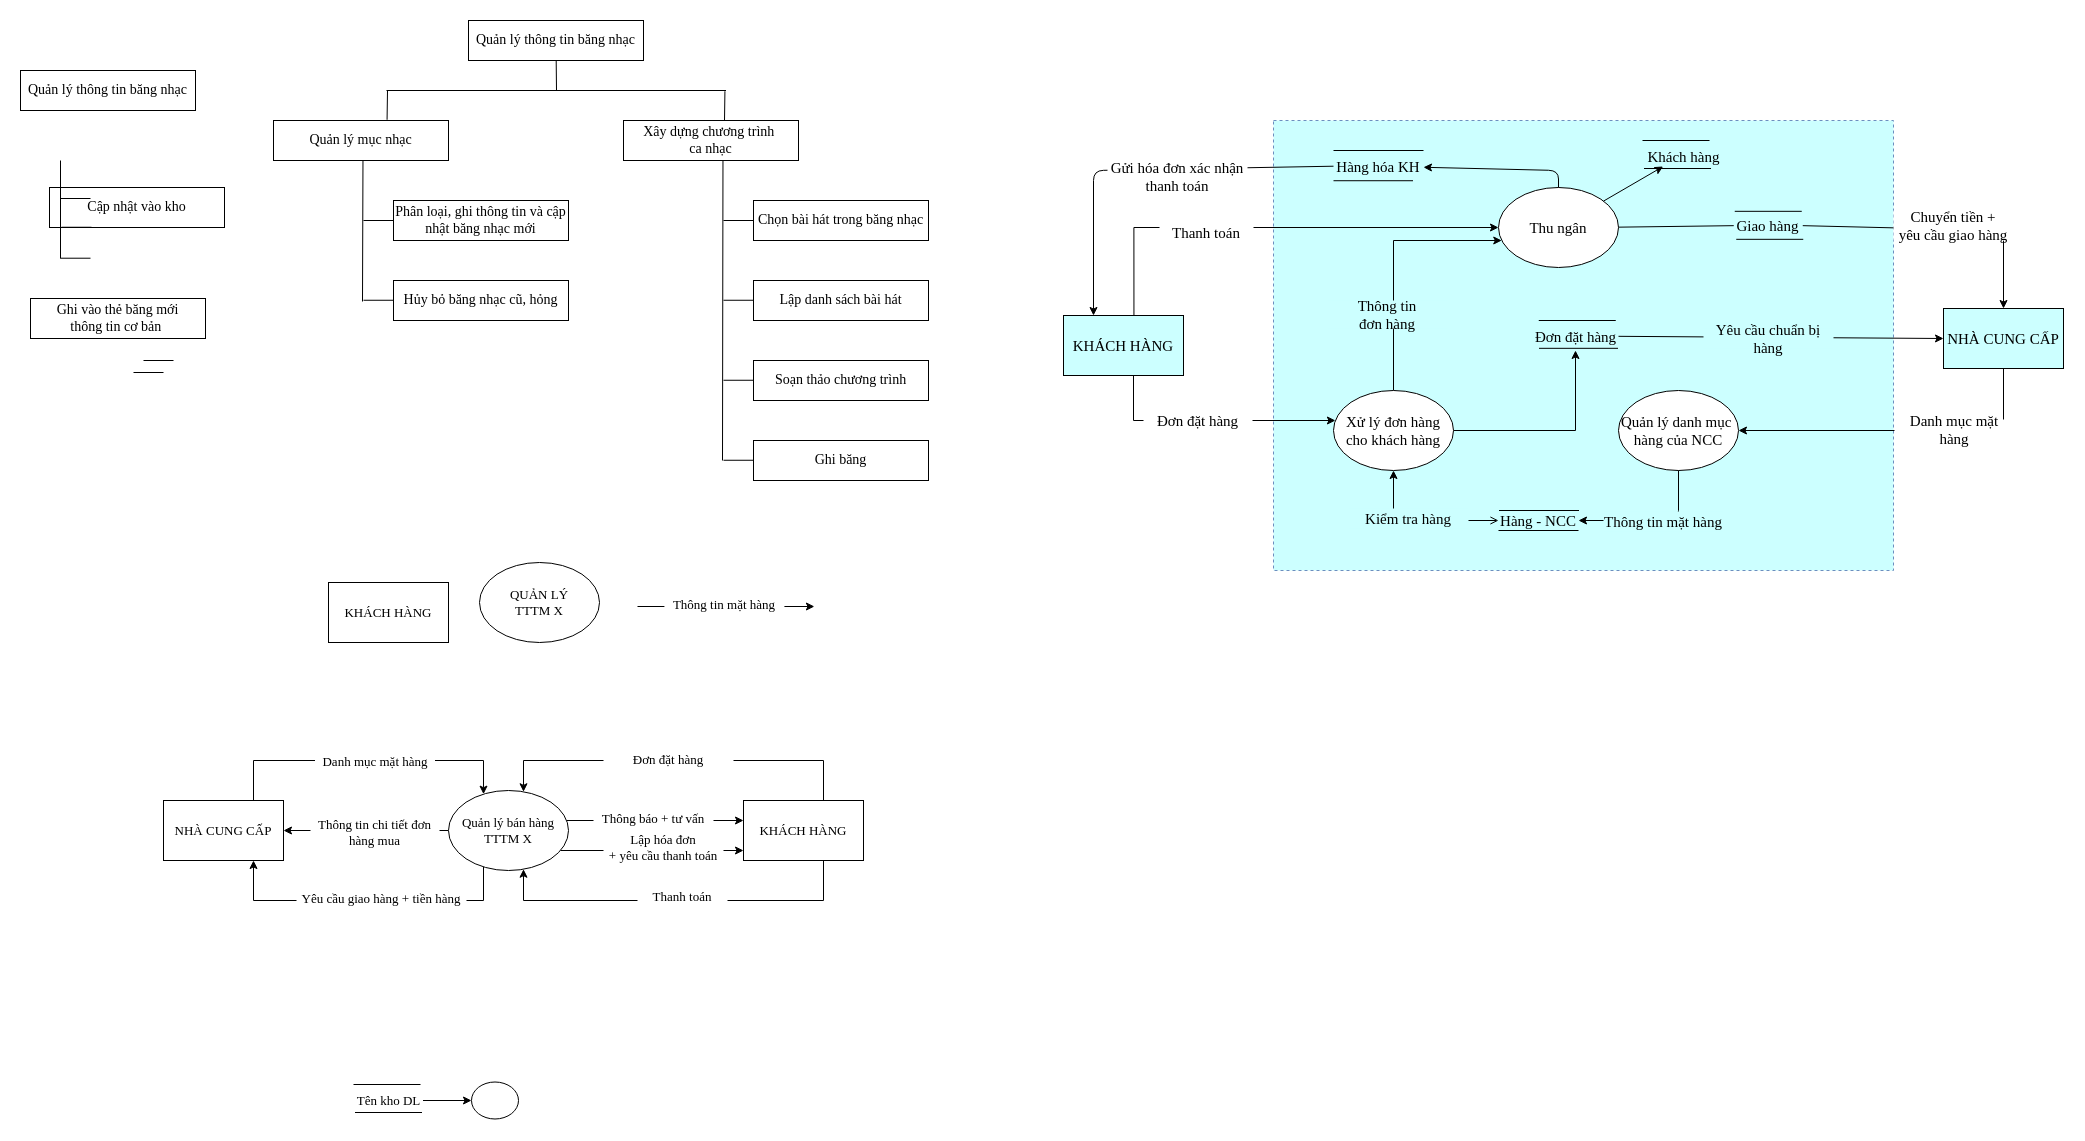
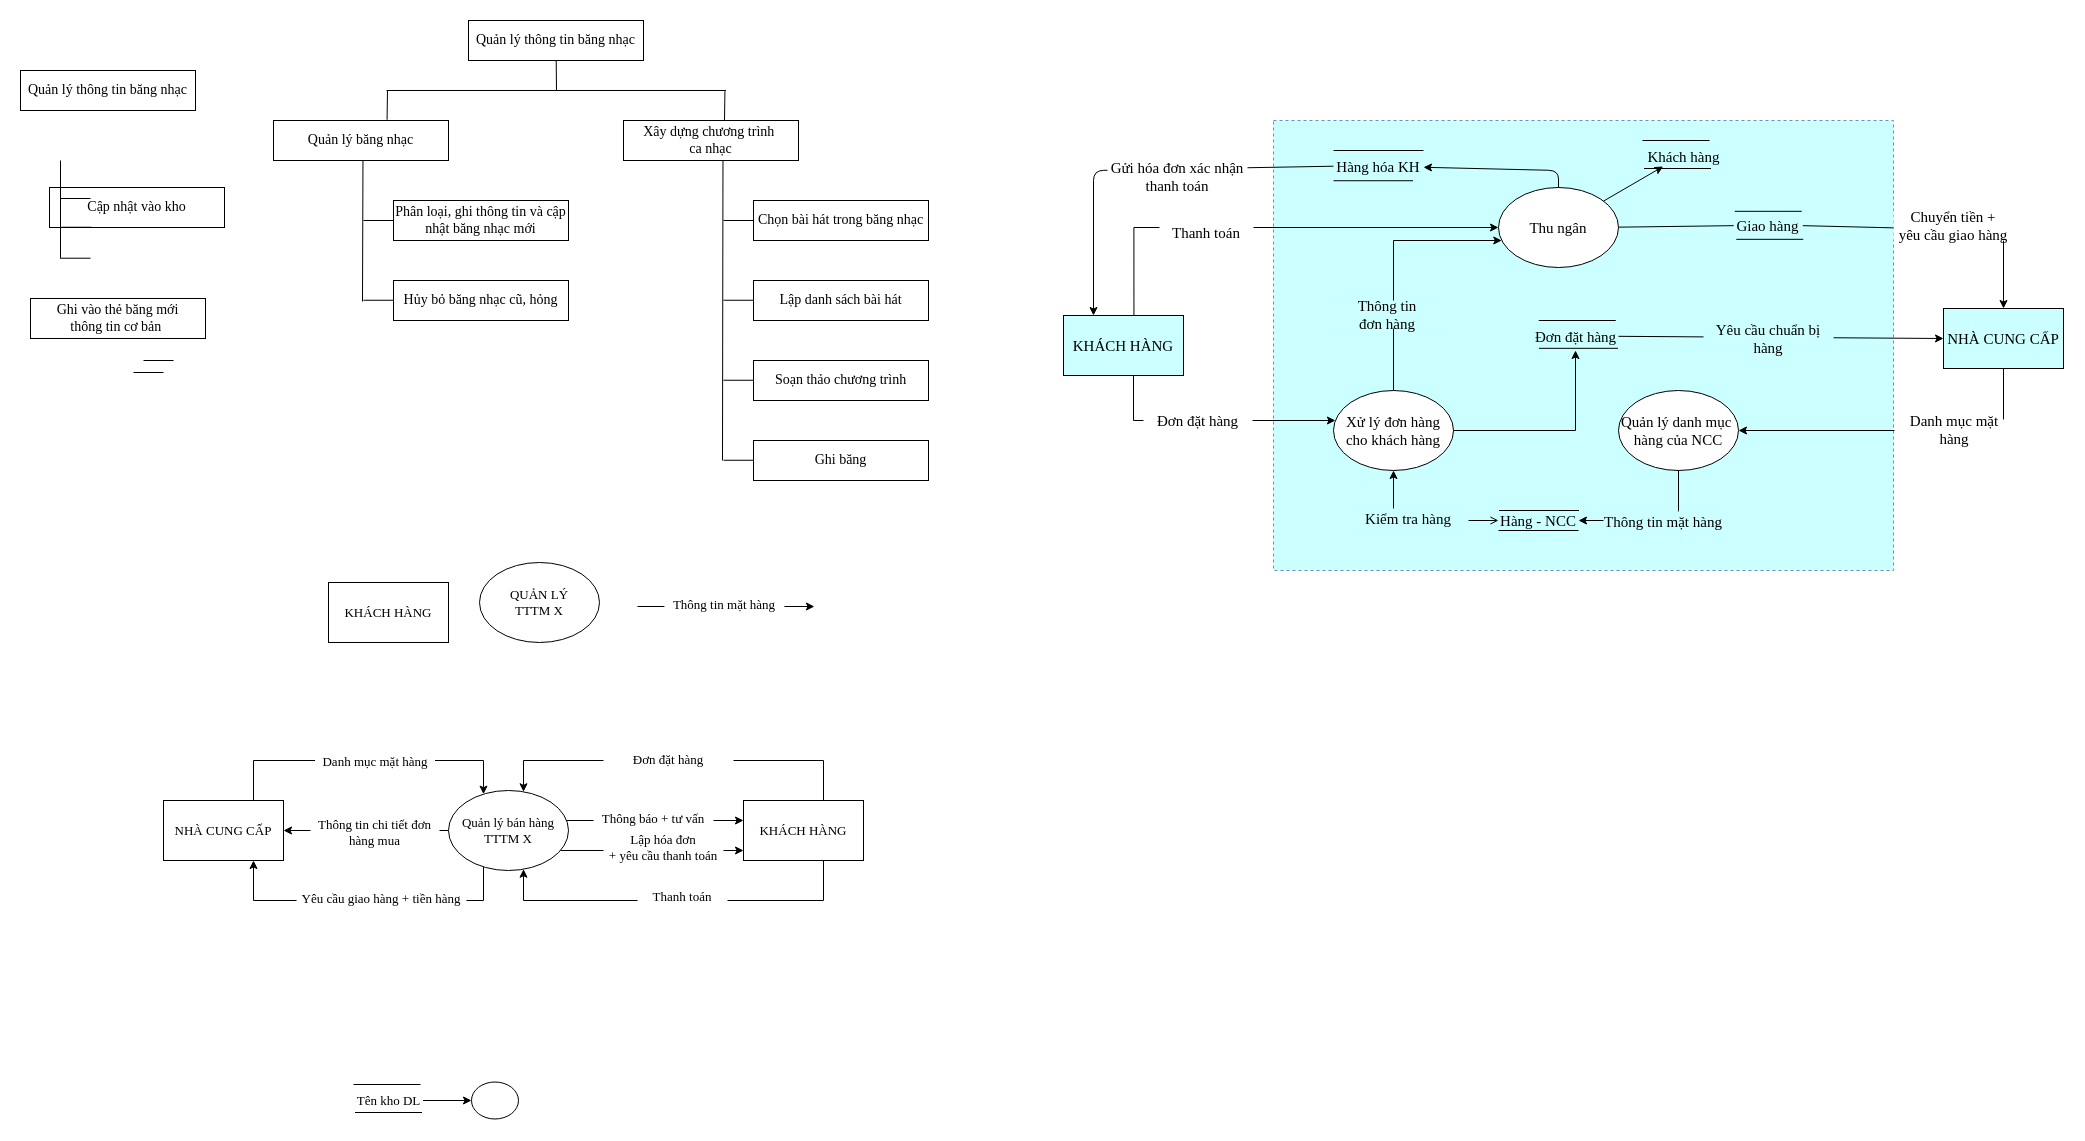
(361, 141) -> (361, 141)
